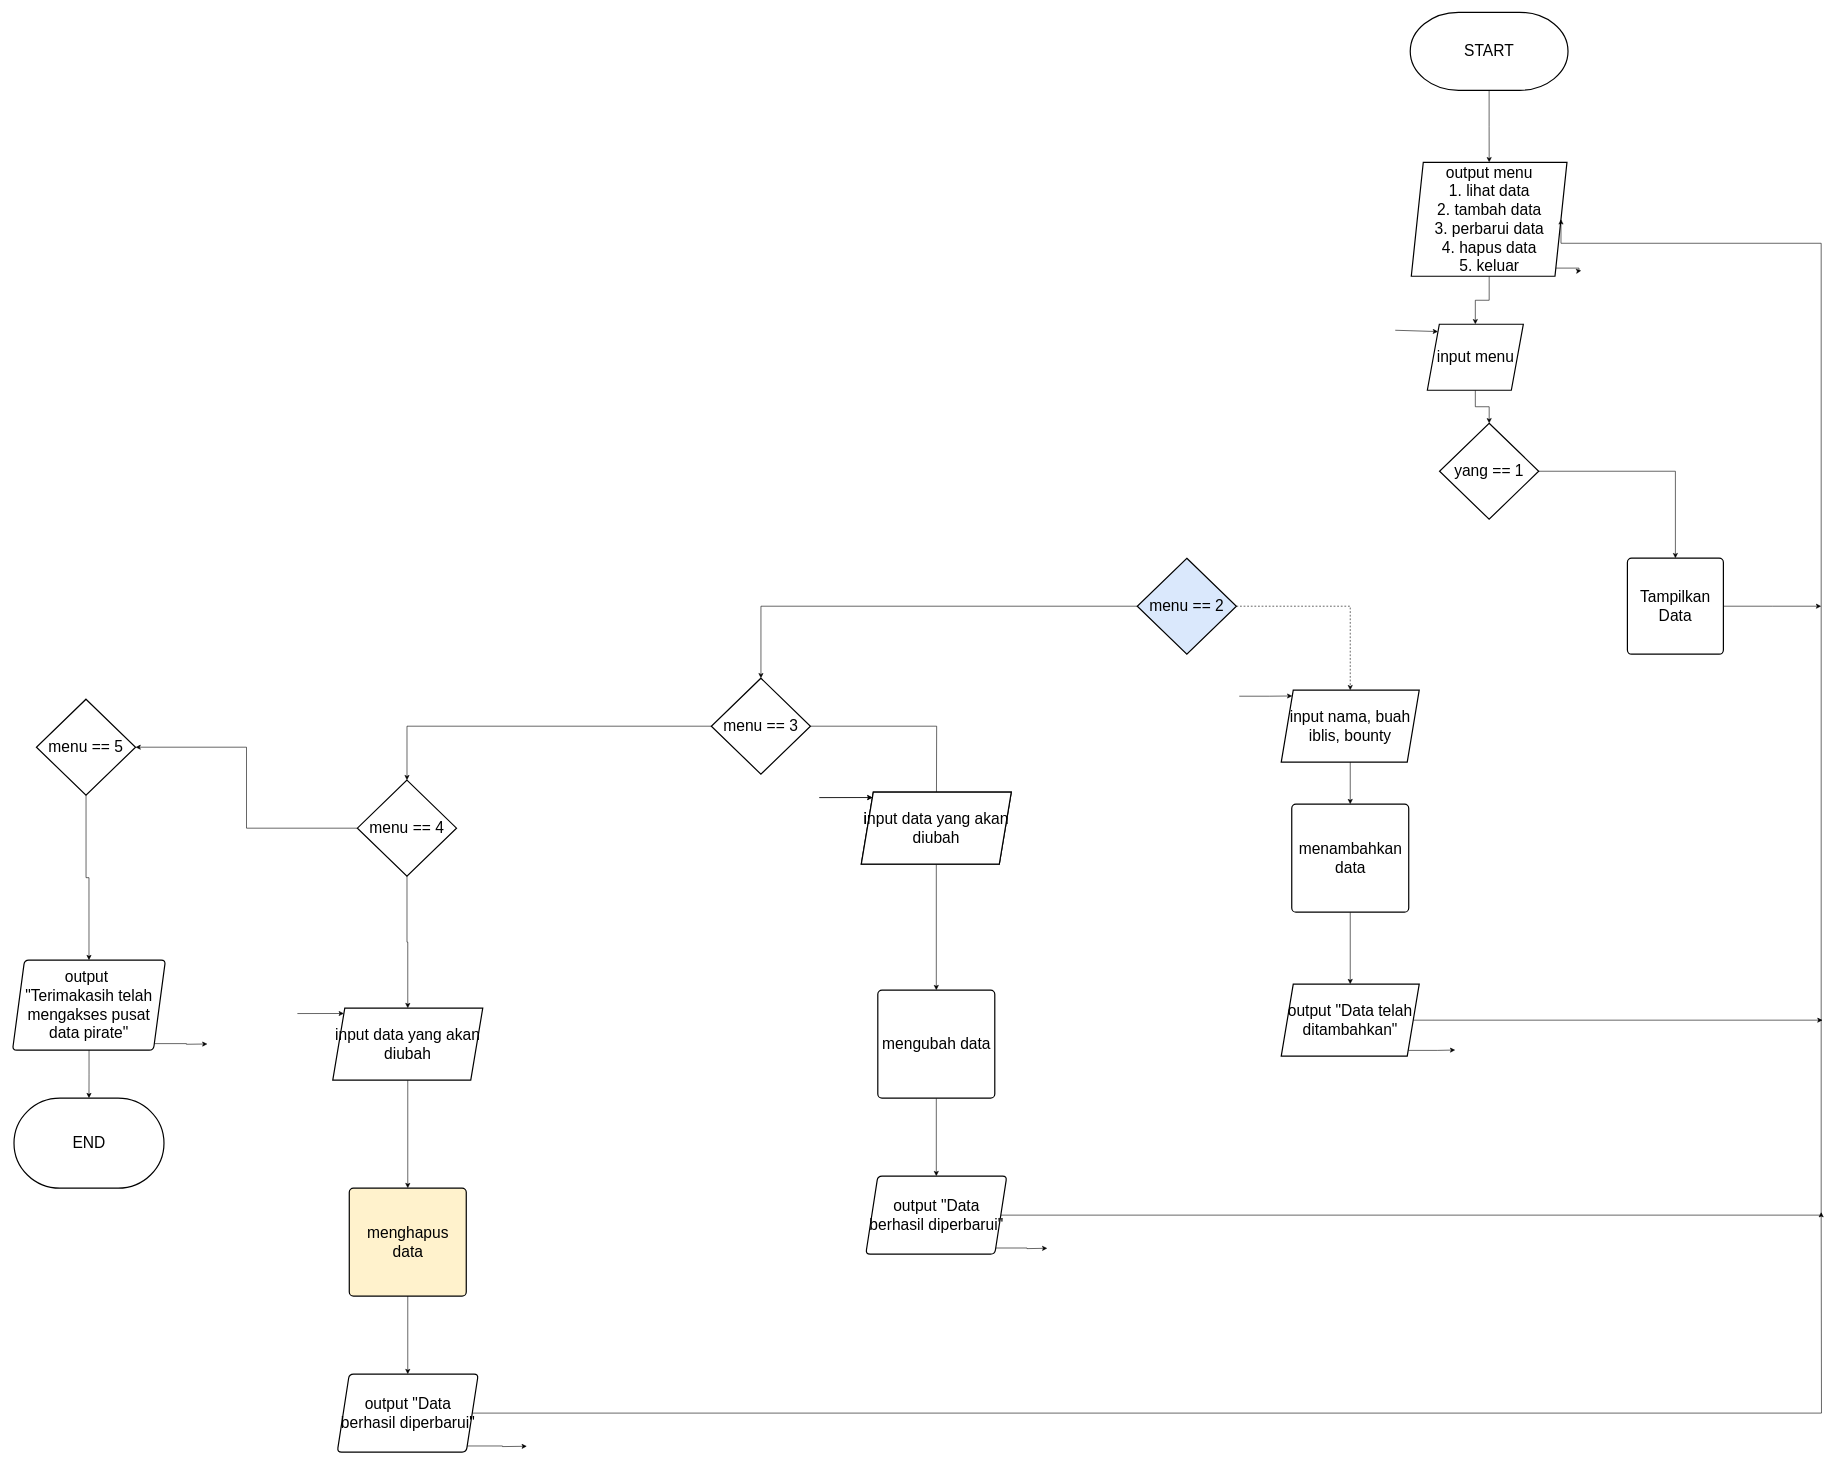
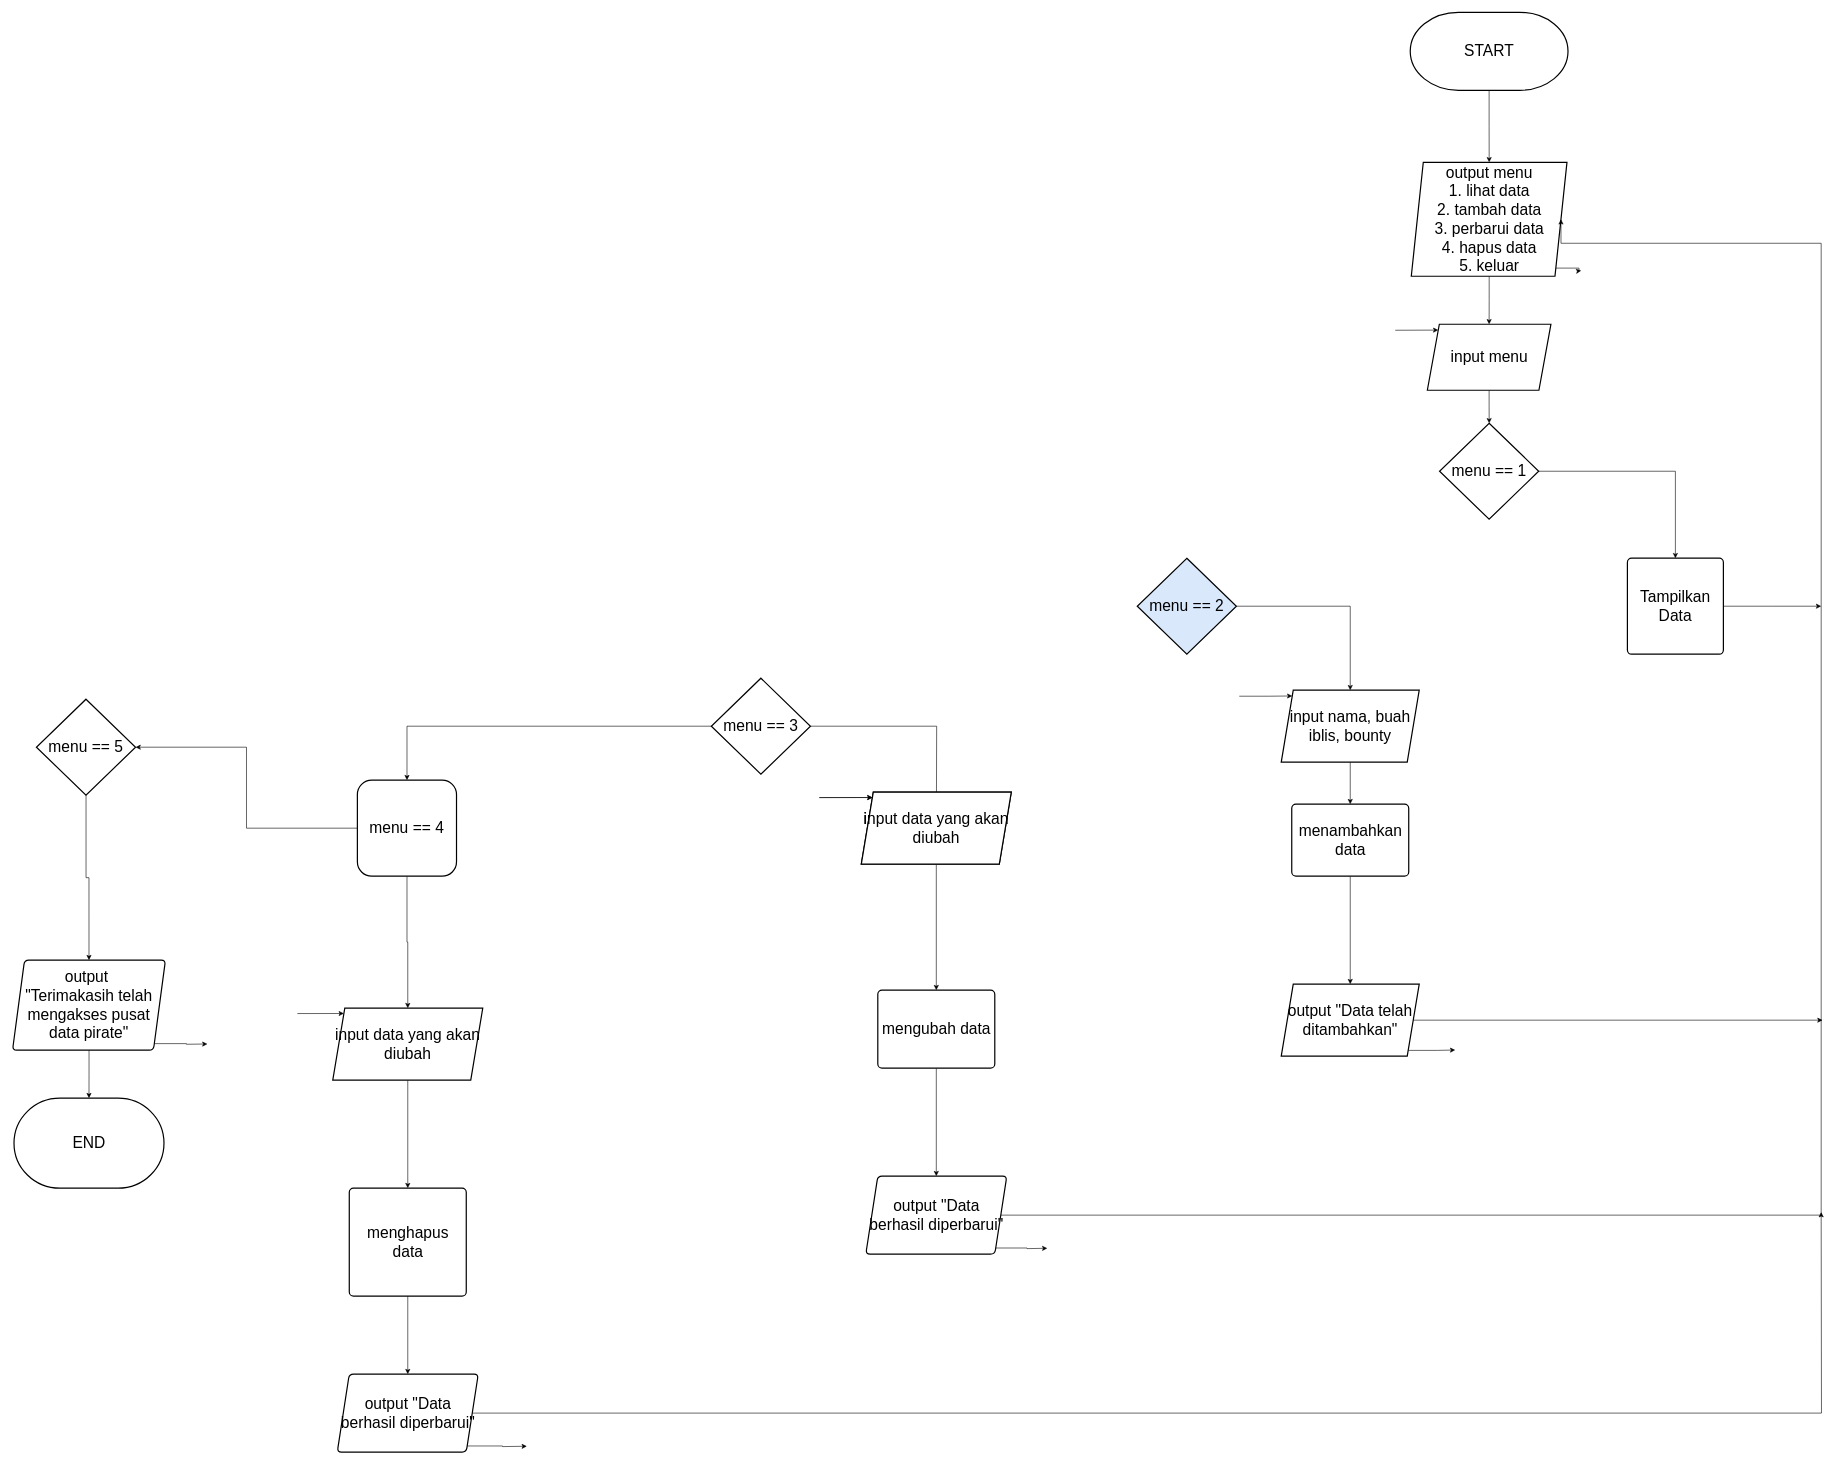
(1475, 357) -> (1489, 357)
(1489, 471) -> (1489, 471)
(761, 606) -> none
(1333, 606) -> (1333, 606)
(407, 828) -> (407, 828)
(1350, 858) -> (1350, 840)
(936, 1044) -> (936, 1029)
(408, 1242) -> (408, 1242)
